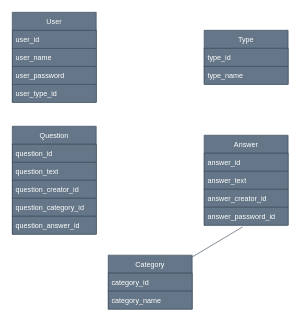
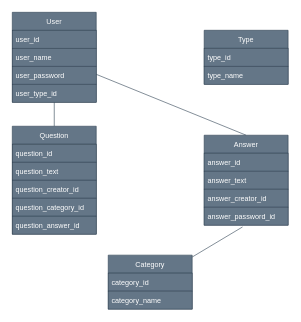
none -> (172, 105)
none -> (54, 115)
